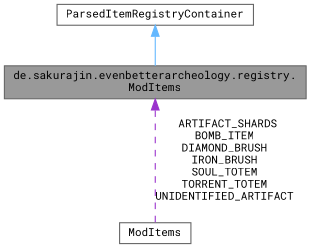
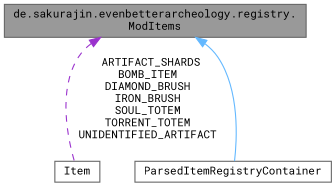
(155, 51) -> (233, 98)
(155, 233) -> (77, 172)
